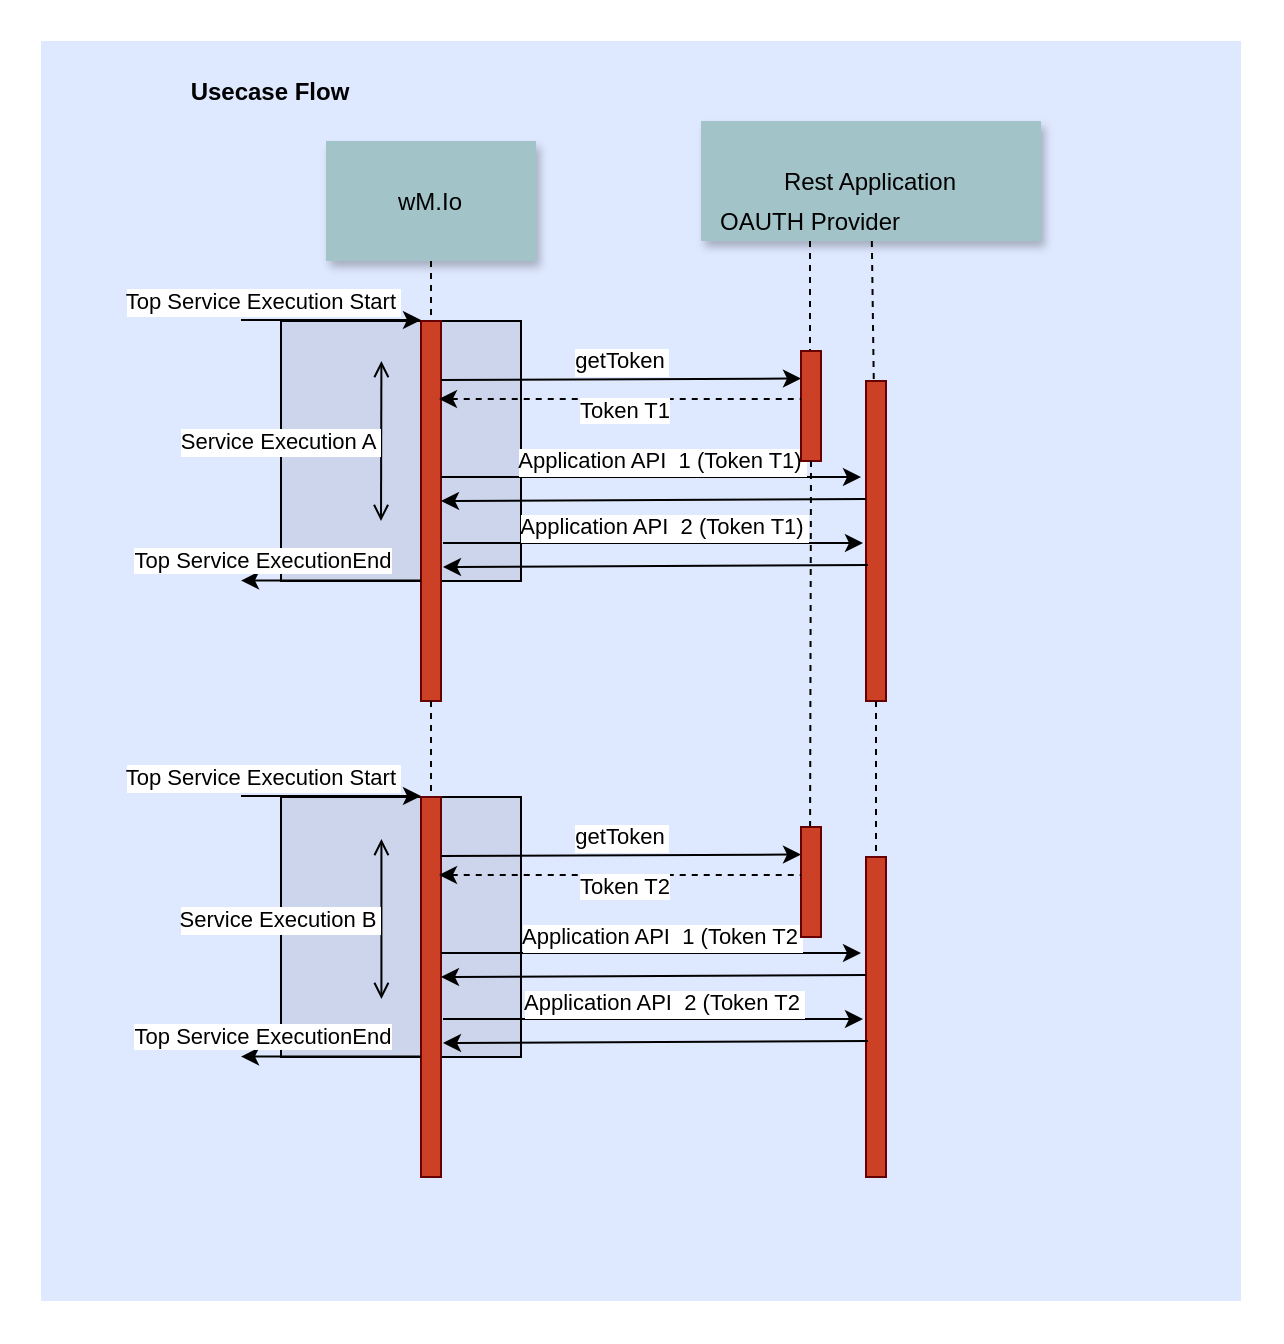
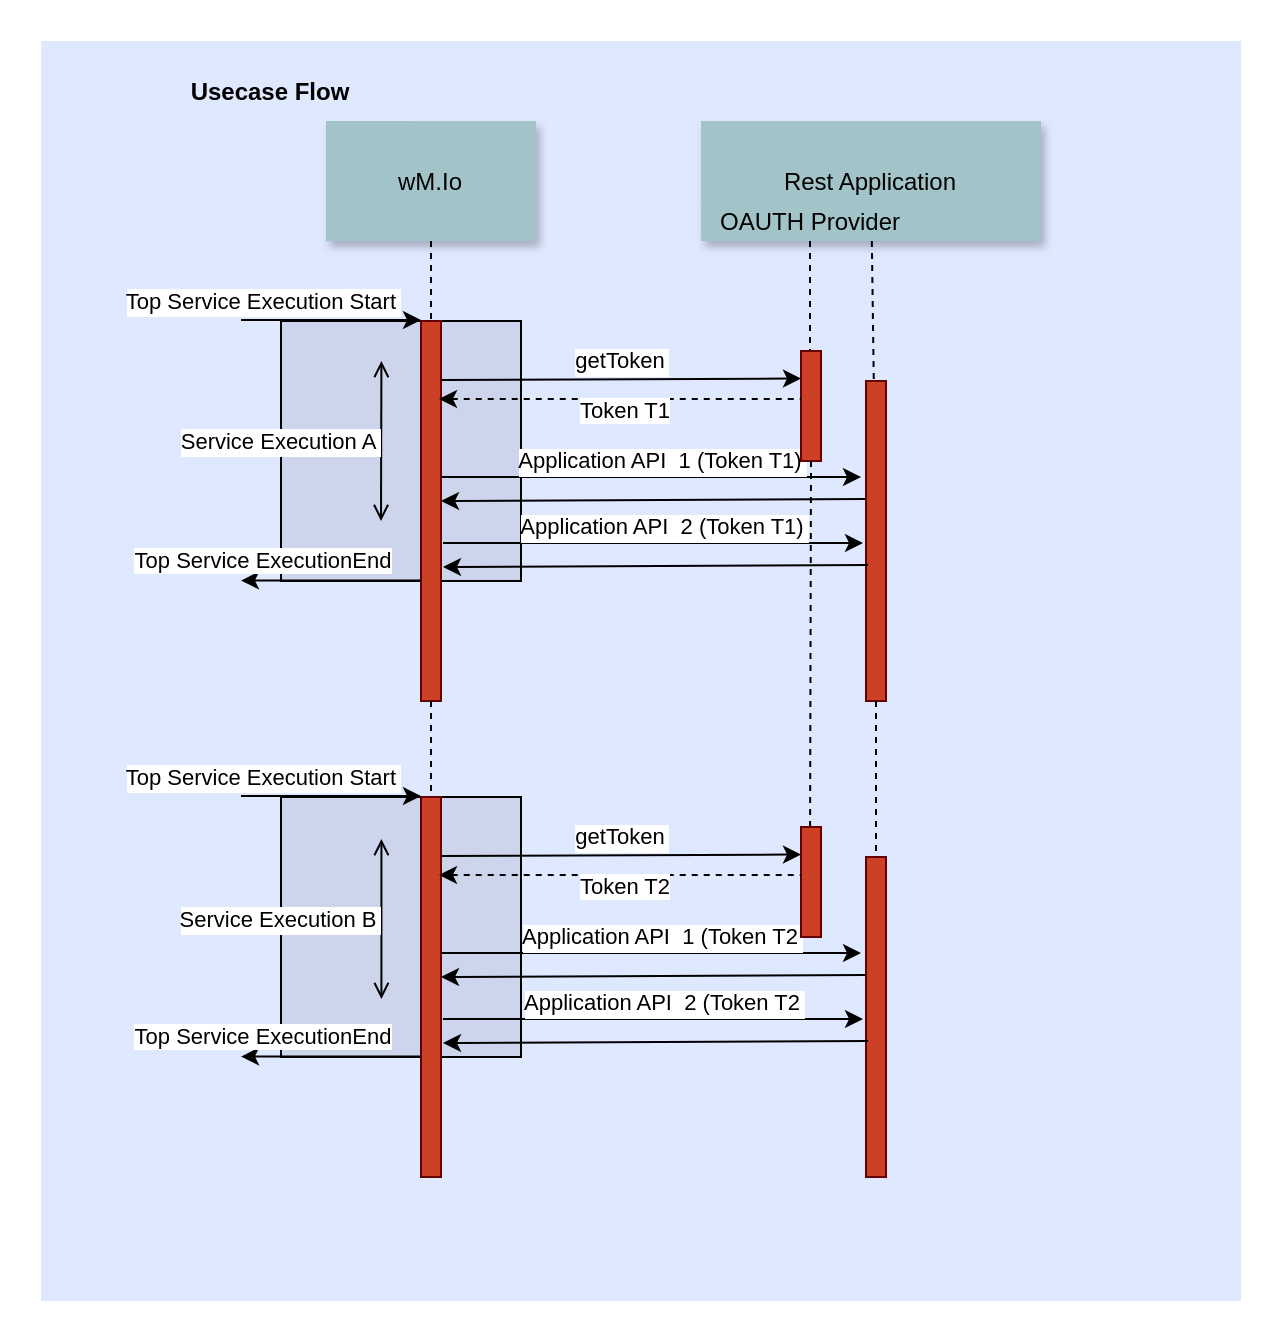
(431, 201) -> (431, 181)
